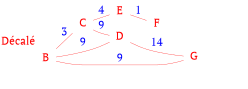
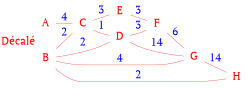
(101, 11) -> (101, 11)
(138, 11) -> (138, 11)
none -> (46, 23)
(101, 26) -> (101, 26)
(64, 33) -> (64, 33)
none -> (139, 33)
none -> (175, 40)
(83, 43) -> (83, 43)
(120, 59) -> (120, 59)
none -> (237, 77)
